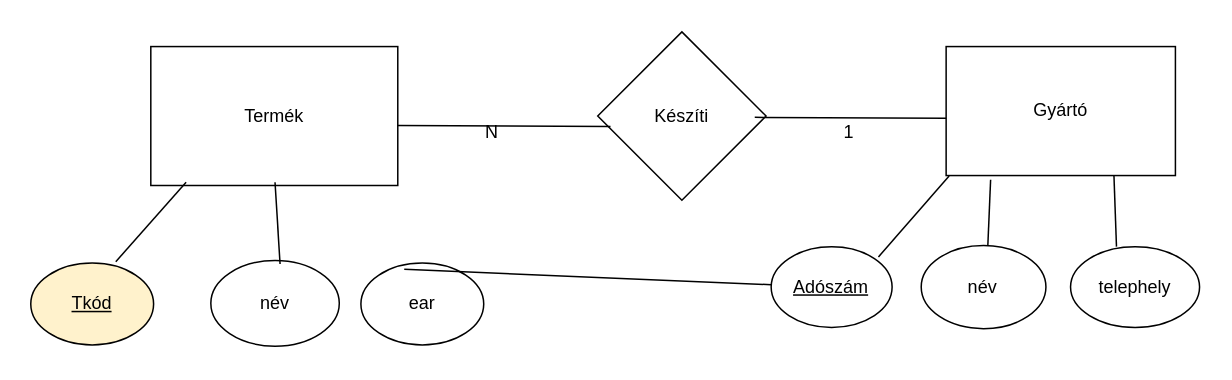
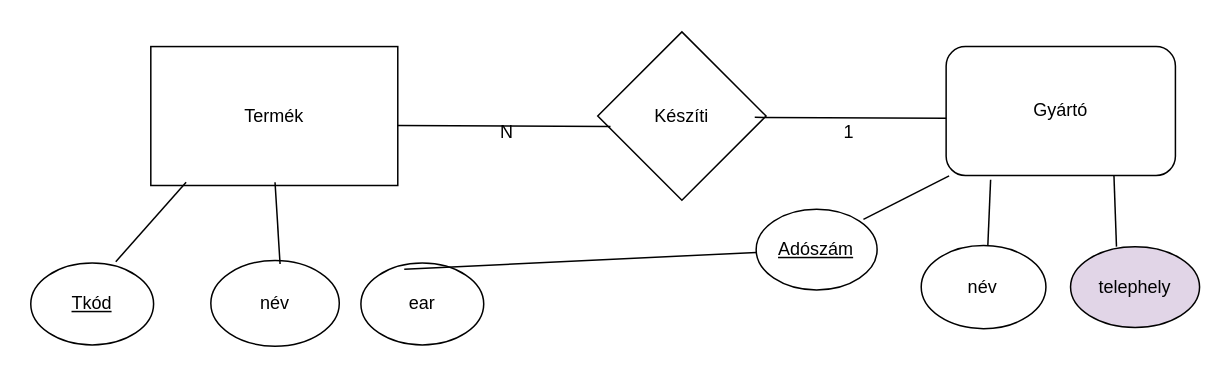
(1060, 111) -> (1060, 111)
(491, 133) -> (506, 133)
(831, 287) -> (816, 249)
(1135, 287) -> (1135, 287)
(92, 304) -> (92, 304)
